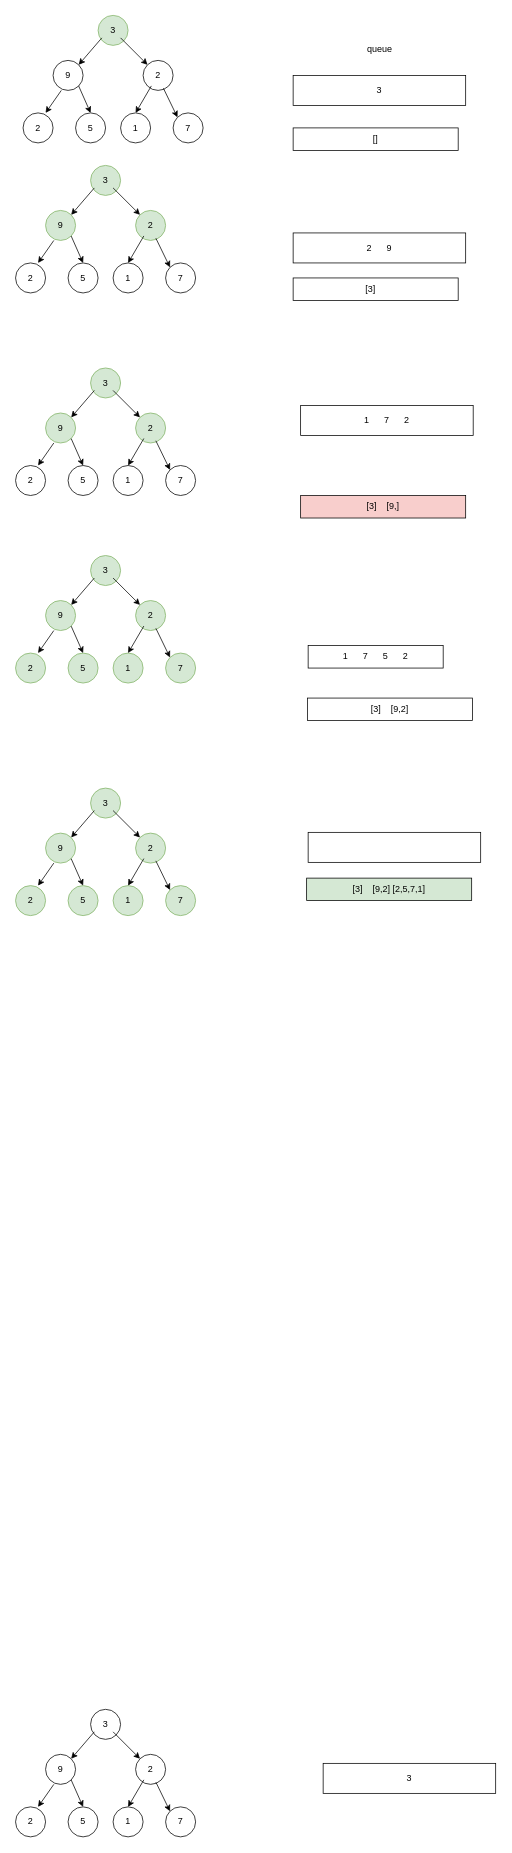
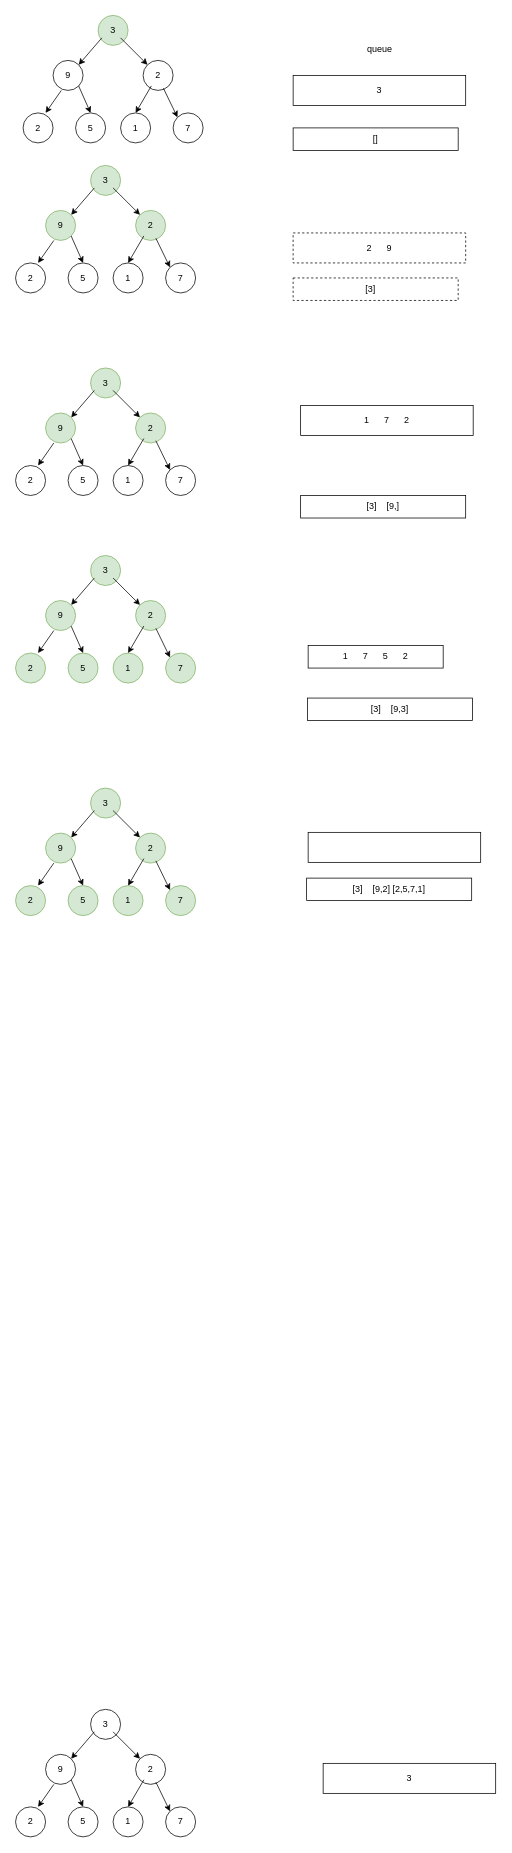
(379, 248) -> (379, 248)
(375, 289) -> (375, 289)
(383, 507) -> (383, 507)
(390, 709) -> (390, 709)
(389, 889) -> (389, 889)
